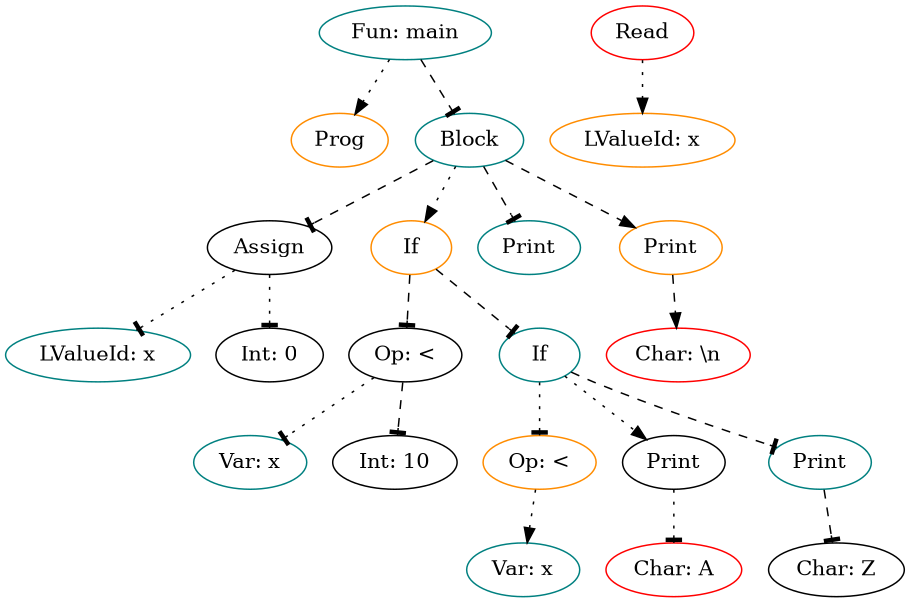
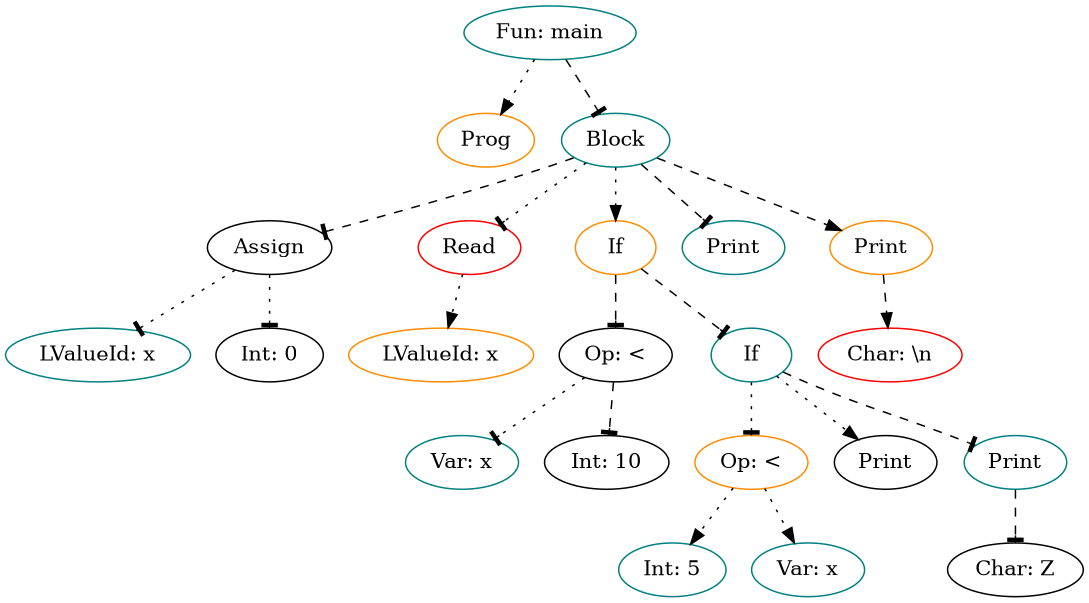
none -> (545, 192)
none -> (672, 570)
(674, 570) -> none
